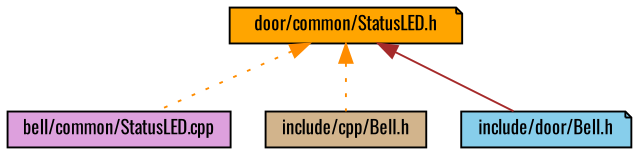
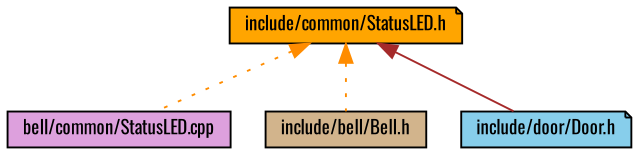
(346, 26) -> (346, 26)
(346, 129) -> (346, 129)
(546, 129) -> (546, 129)
